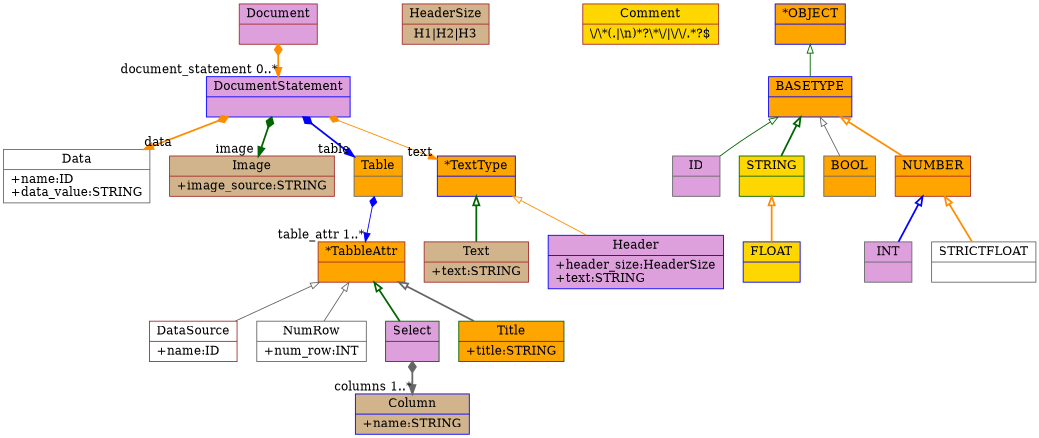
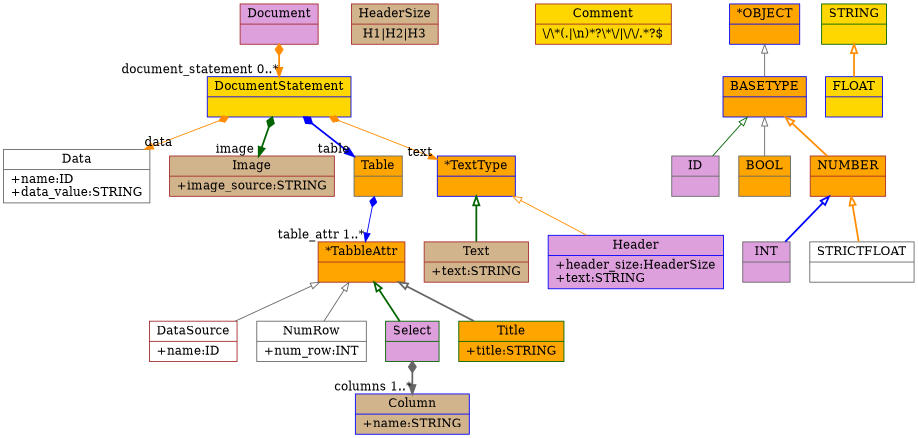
(810, 65) -> (765, 65)
(278, 97) -> (279, 97)
(185, 134) -> (186, 134)
(789, 141) -> none
